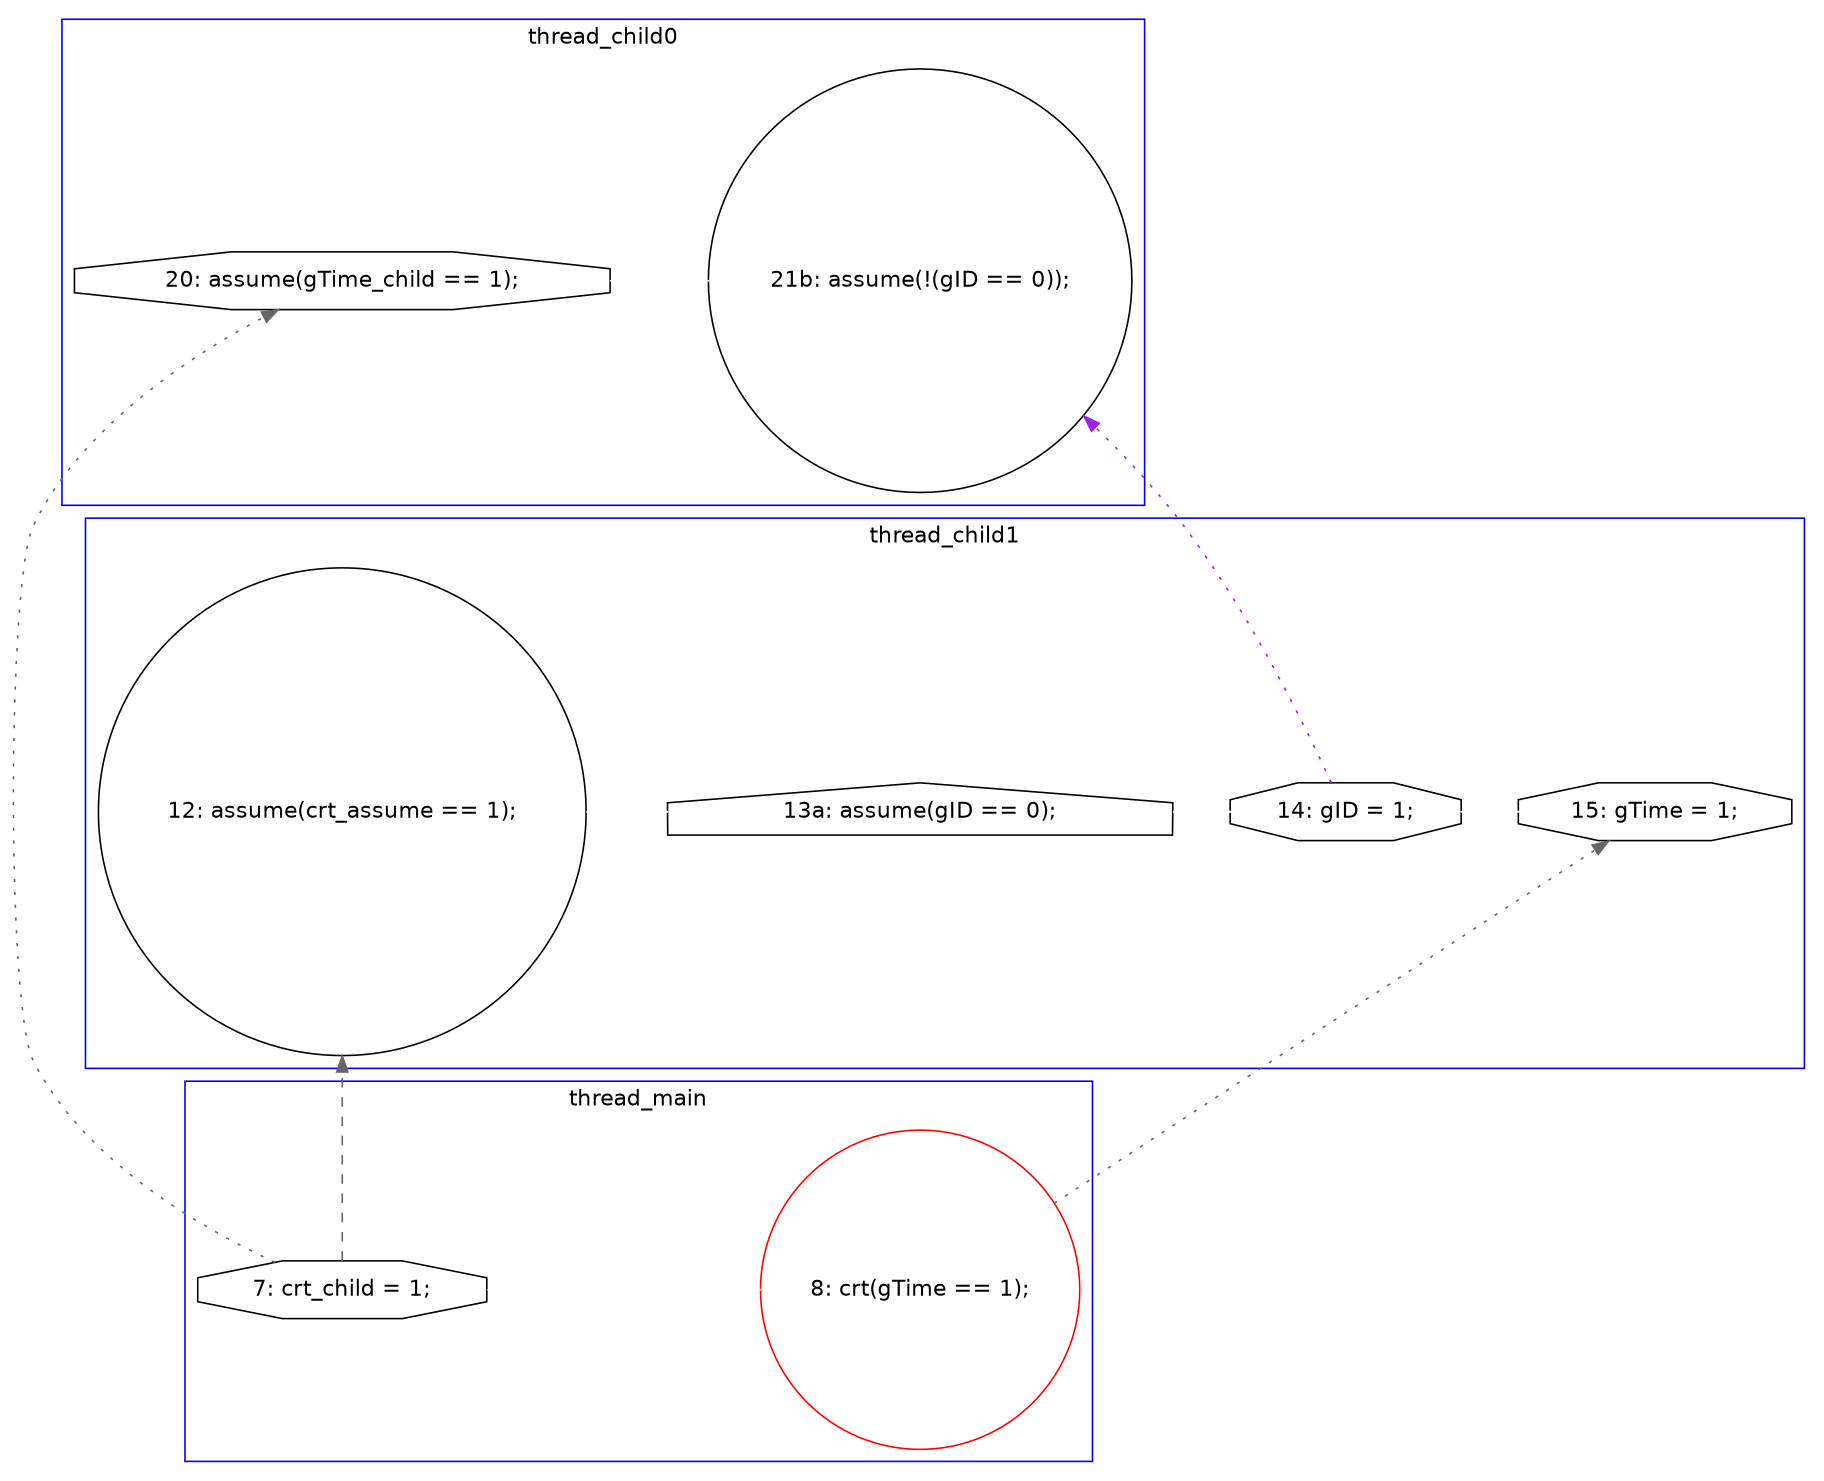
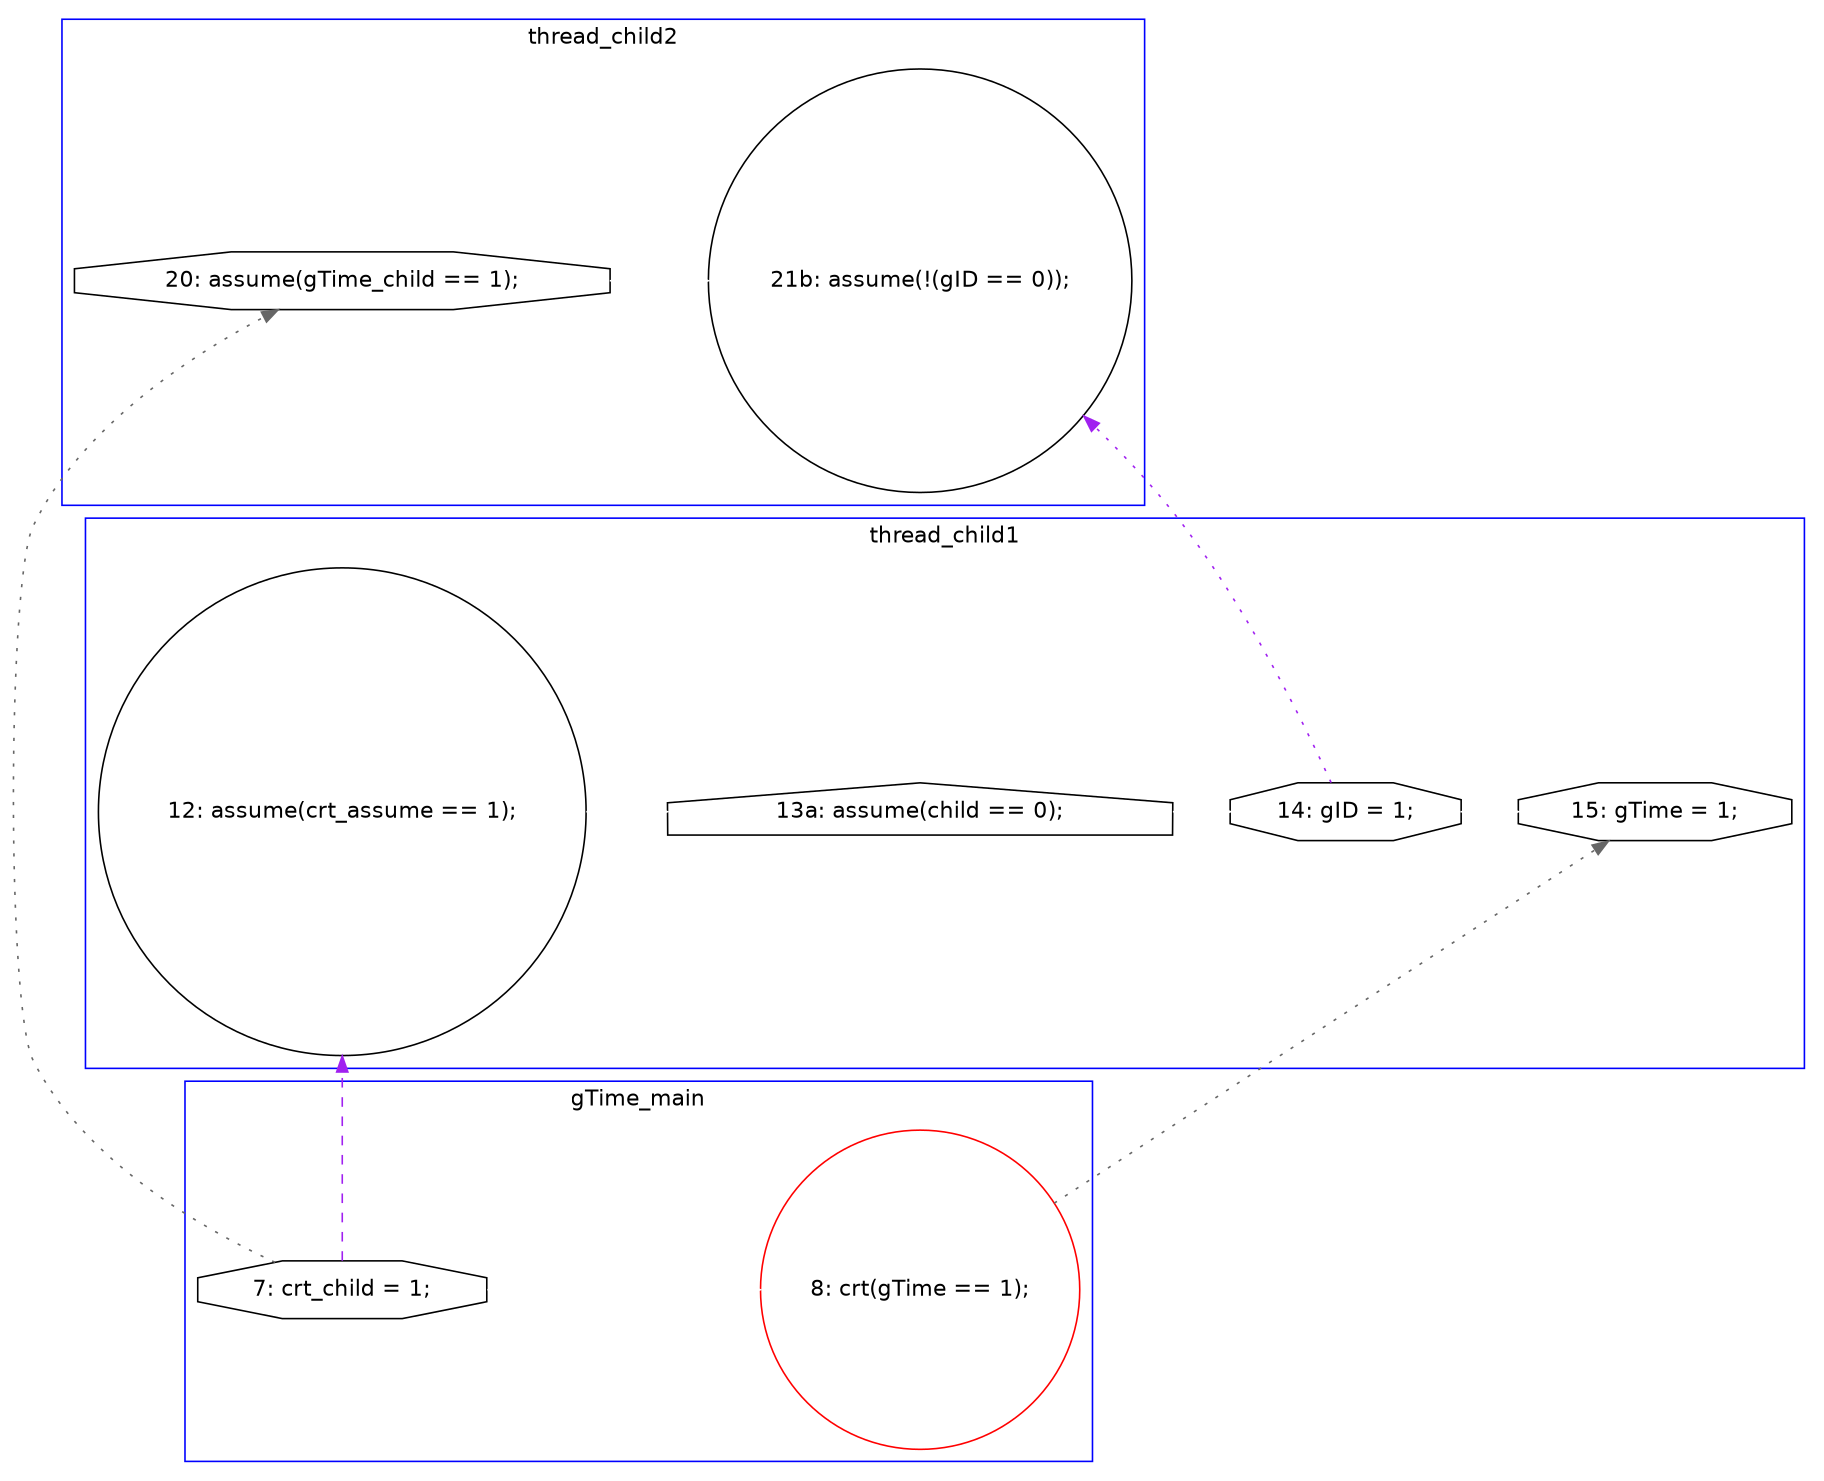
(603, 38) -> (603, 38)
(920, 812) -> (920, 812)
(639, 1100) -> (639, 1100)
(342, 1167) -> (342, 1167)
